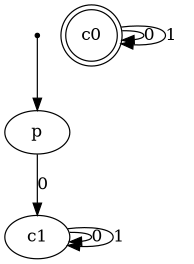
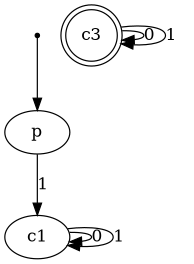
(92, 35) -> (92, 35)
(43, 185) -> (43, 185)
